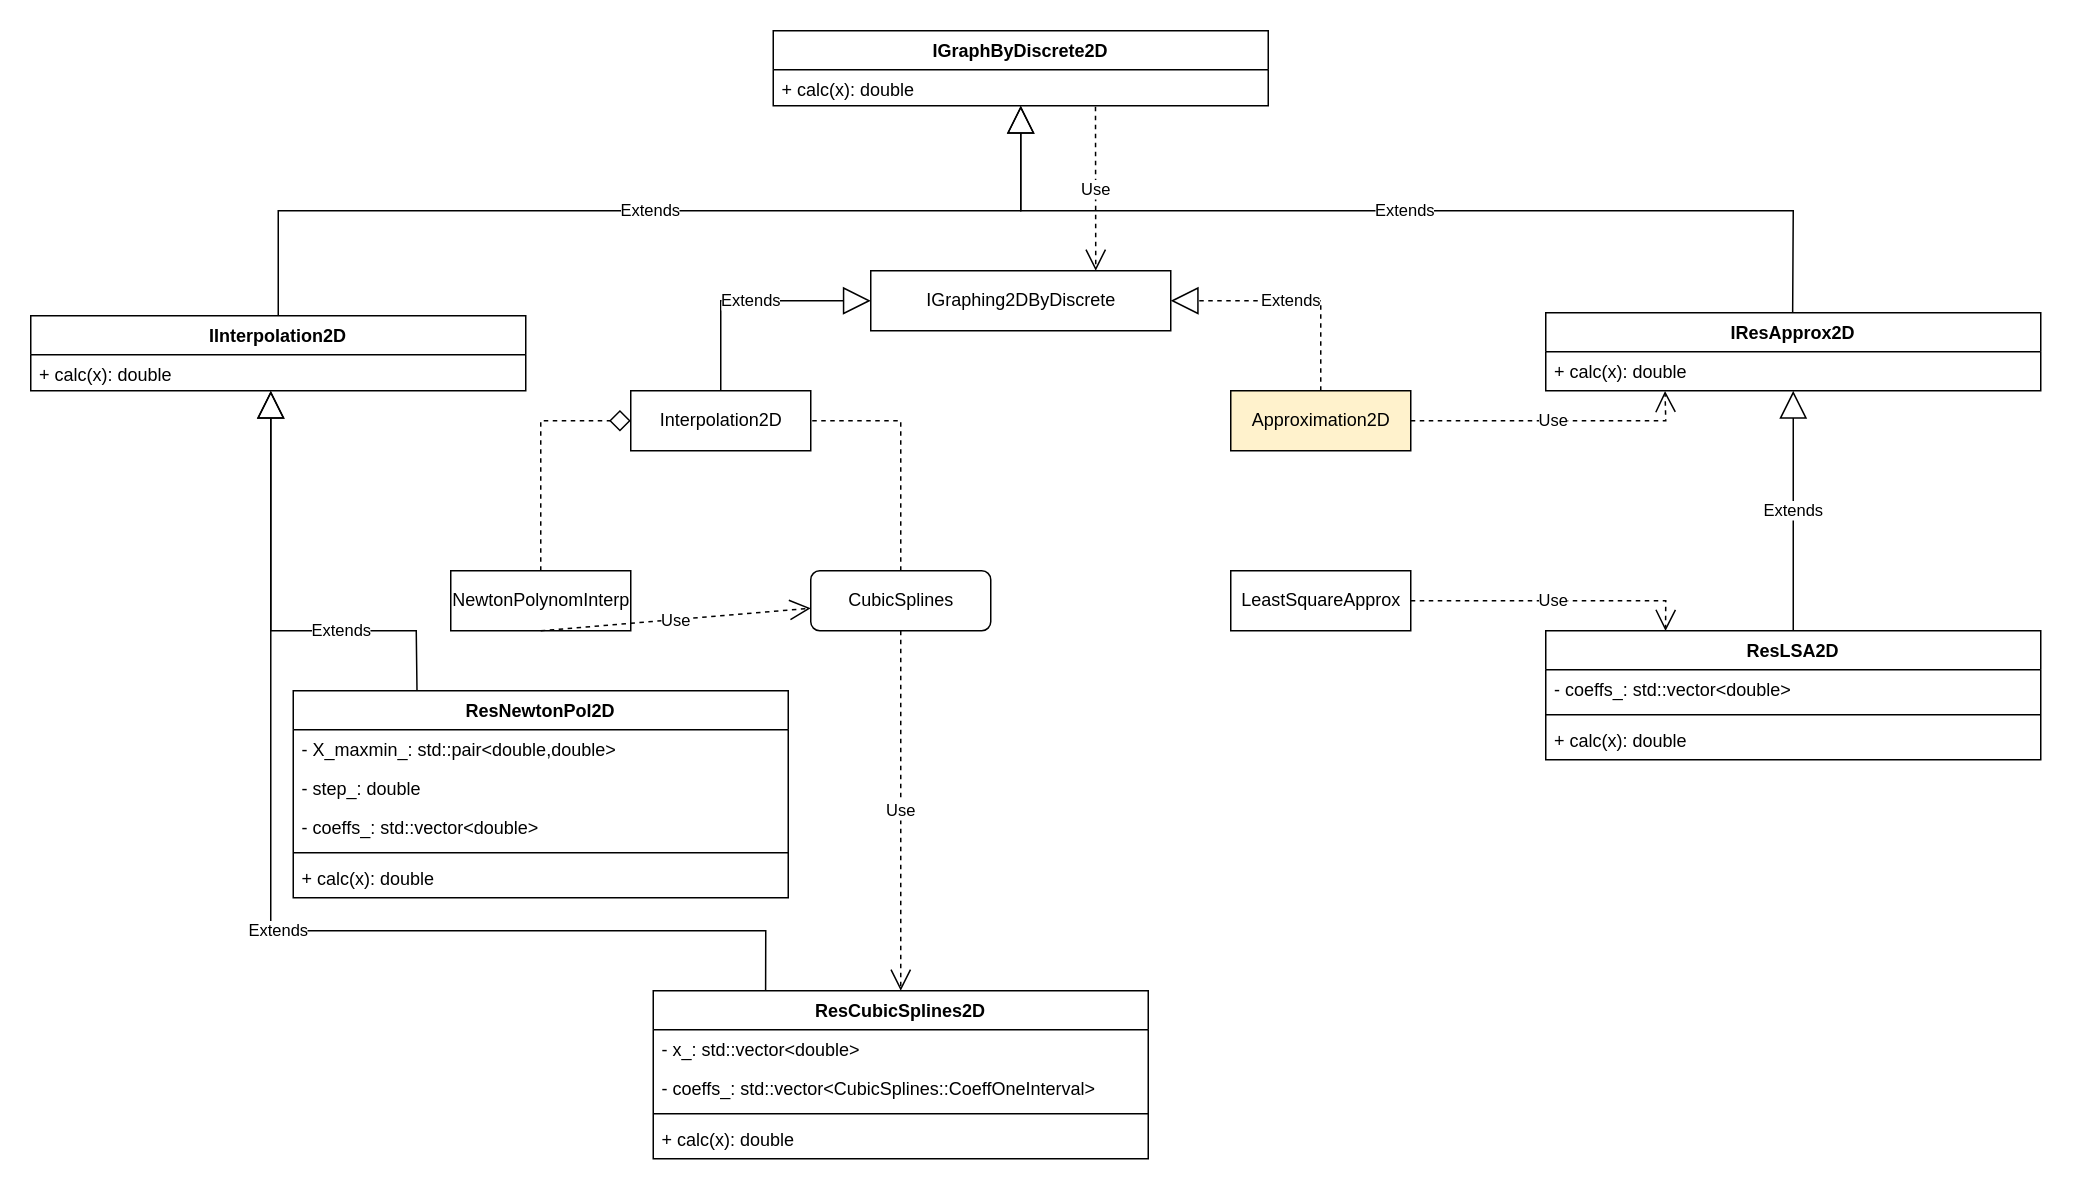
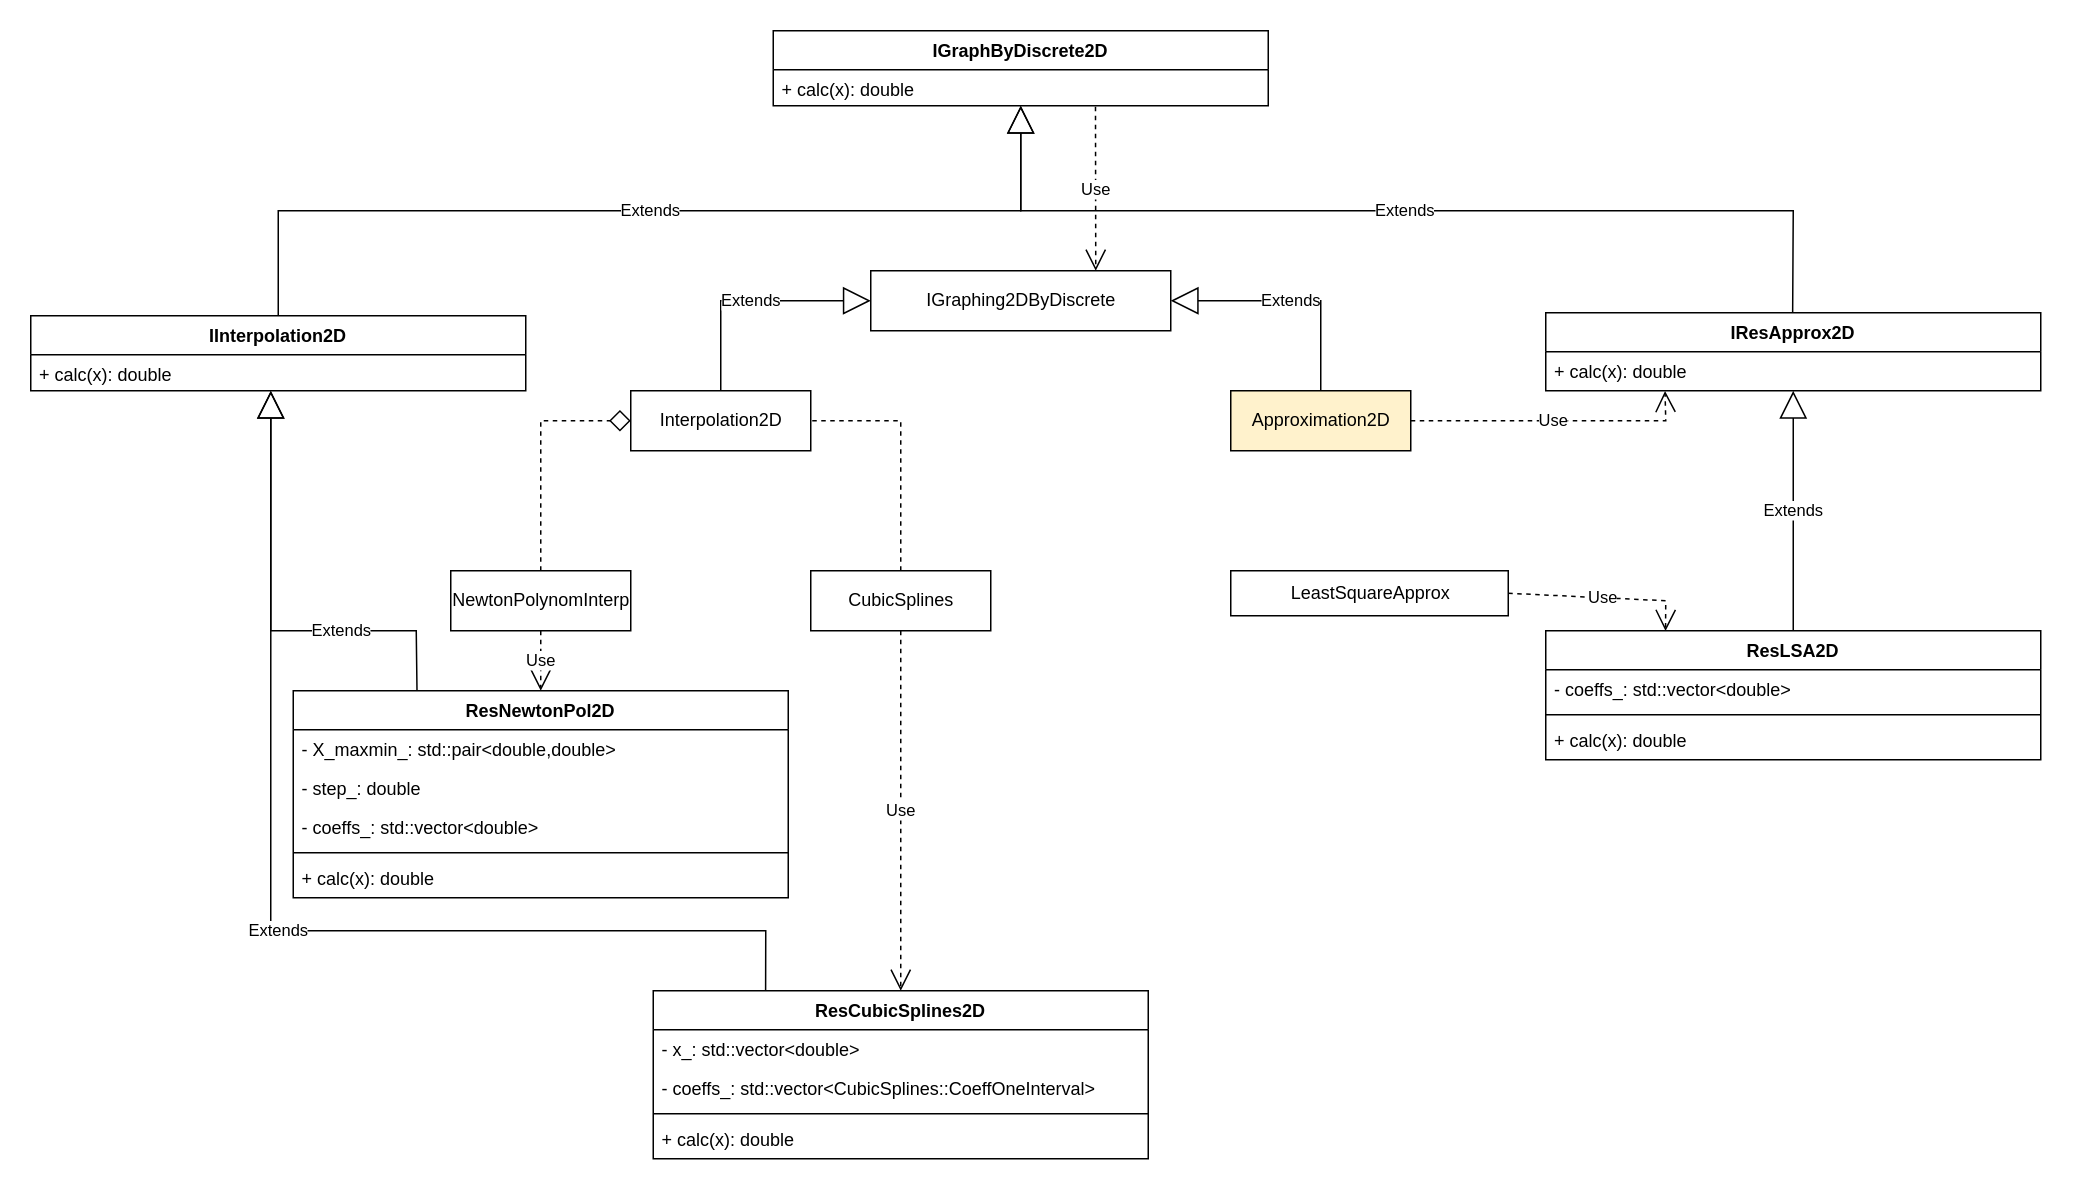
(1321, 344) -> (1321, 344)
(901, 601) -> (901, 601)
(1321, 601) -> (1370, 593)
(674, 620) -> (541, 659)
